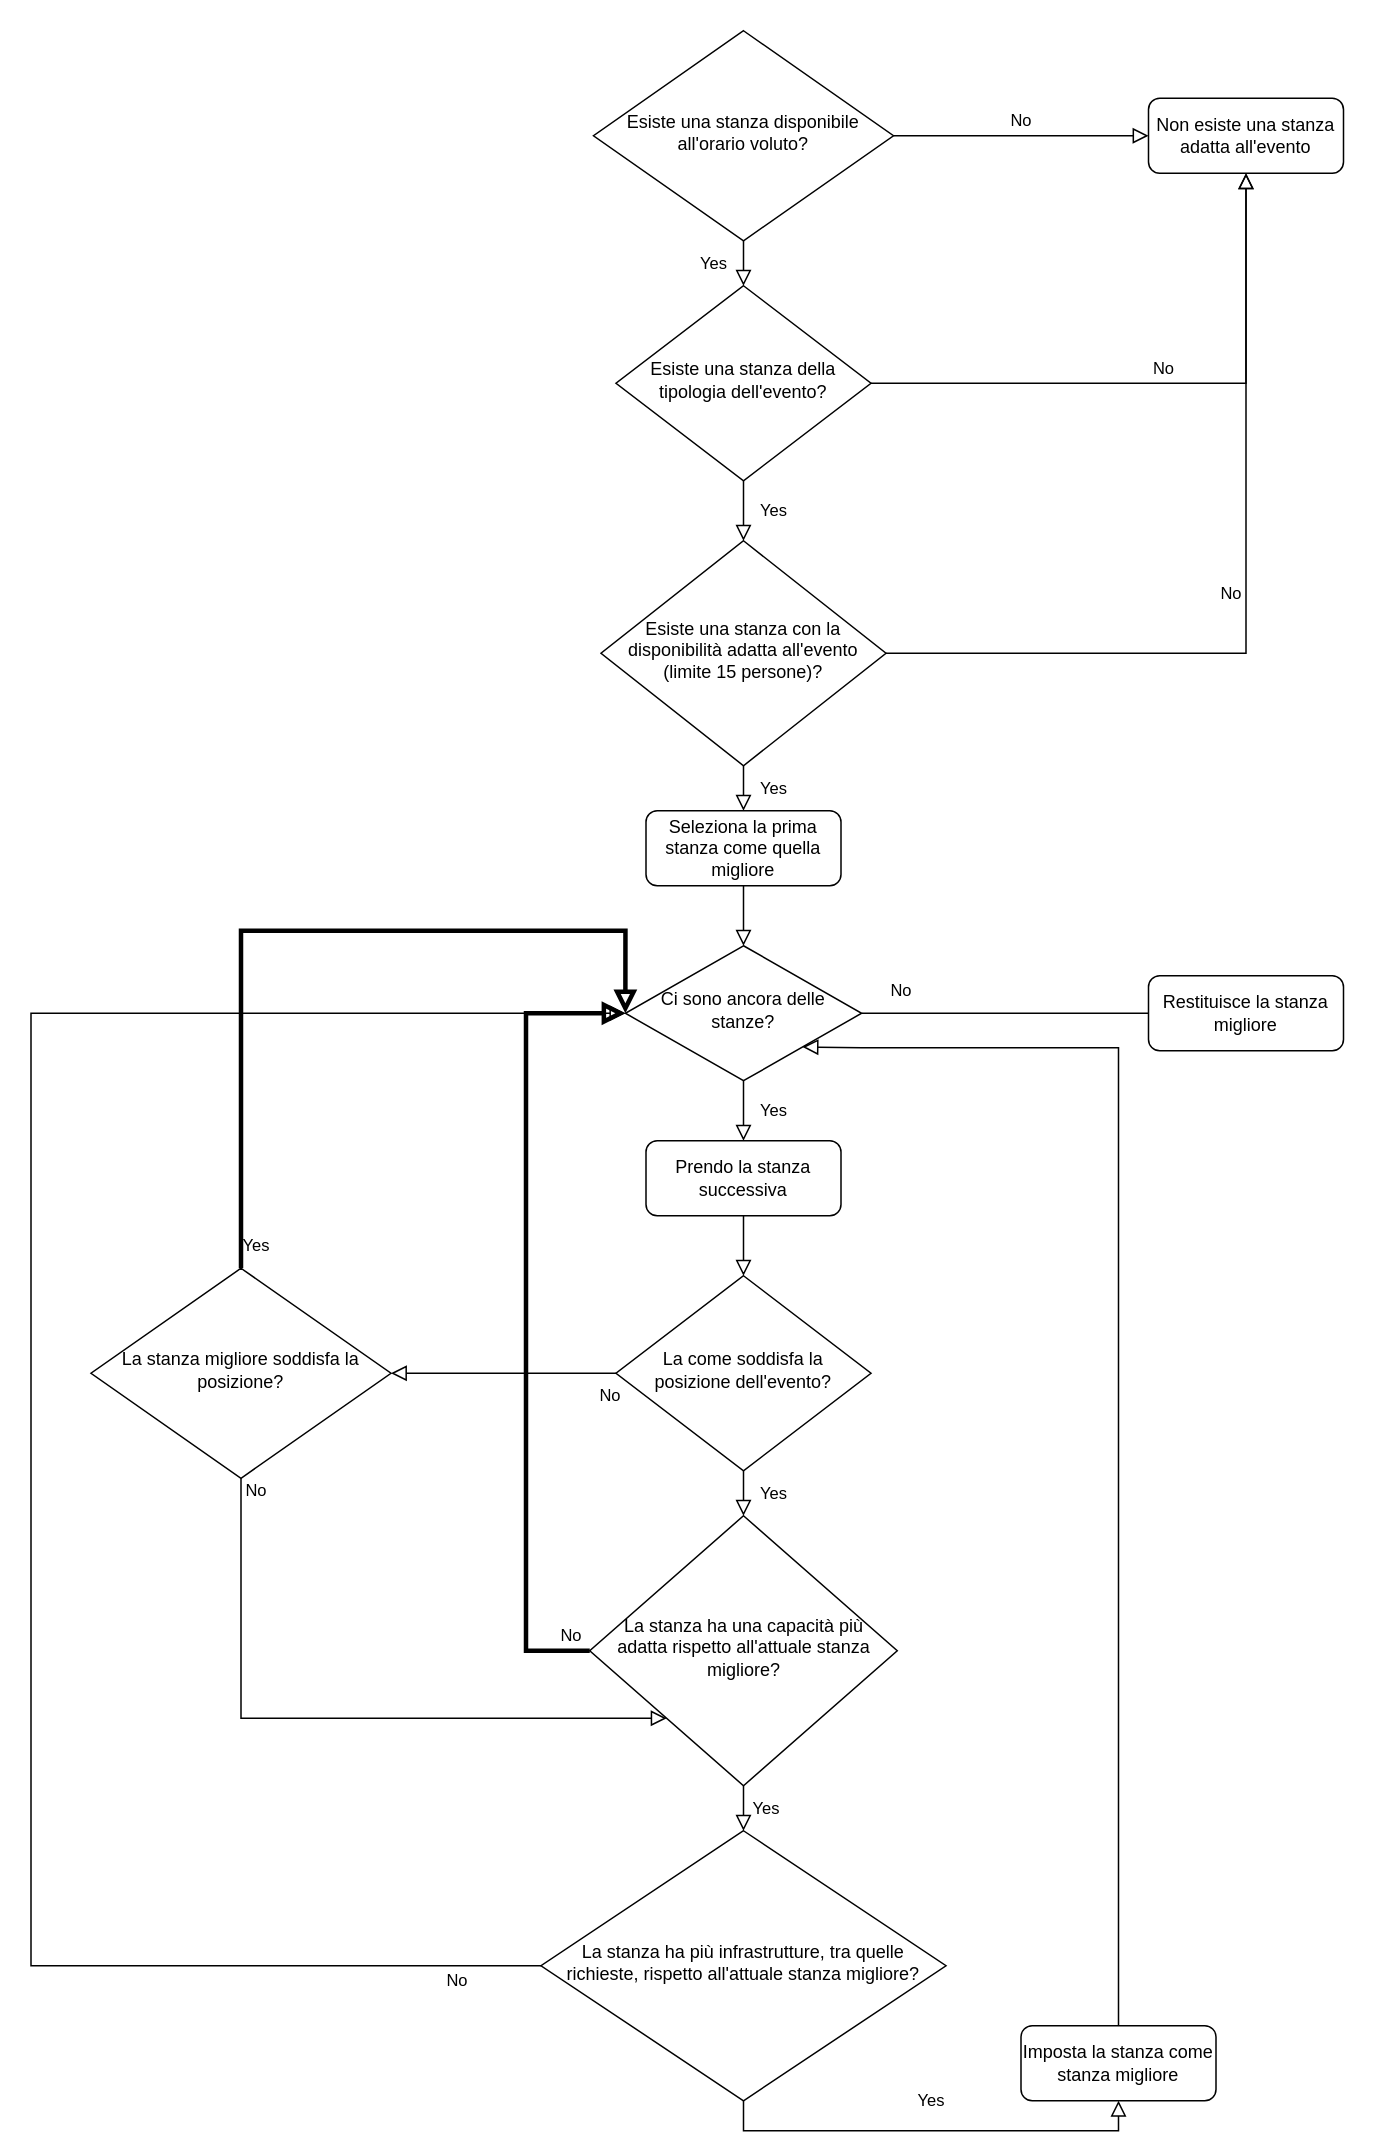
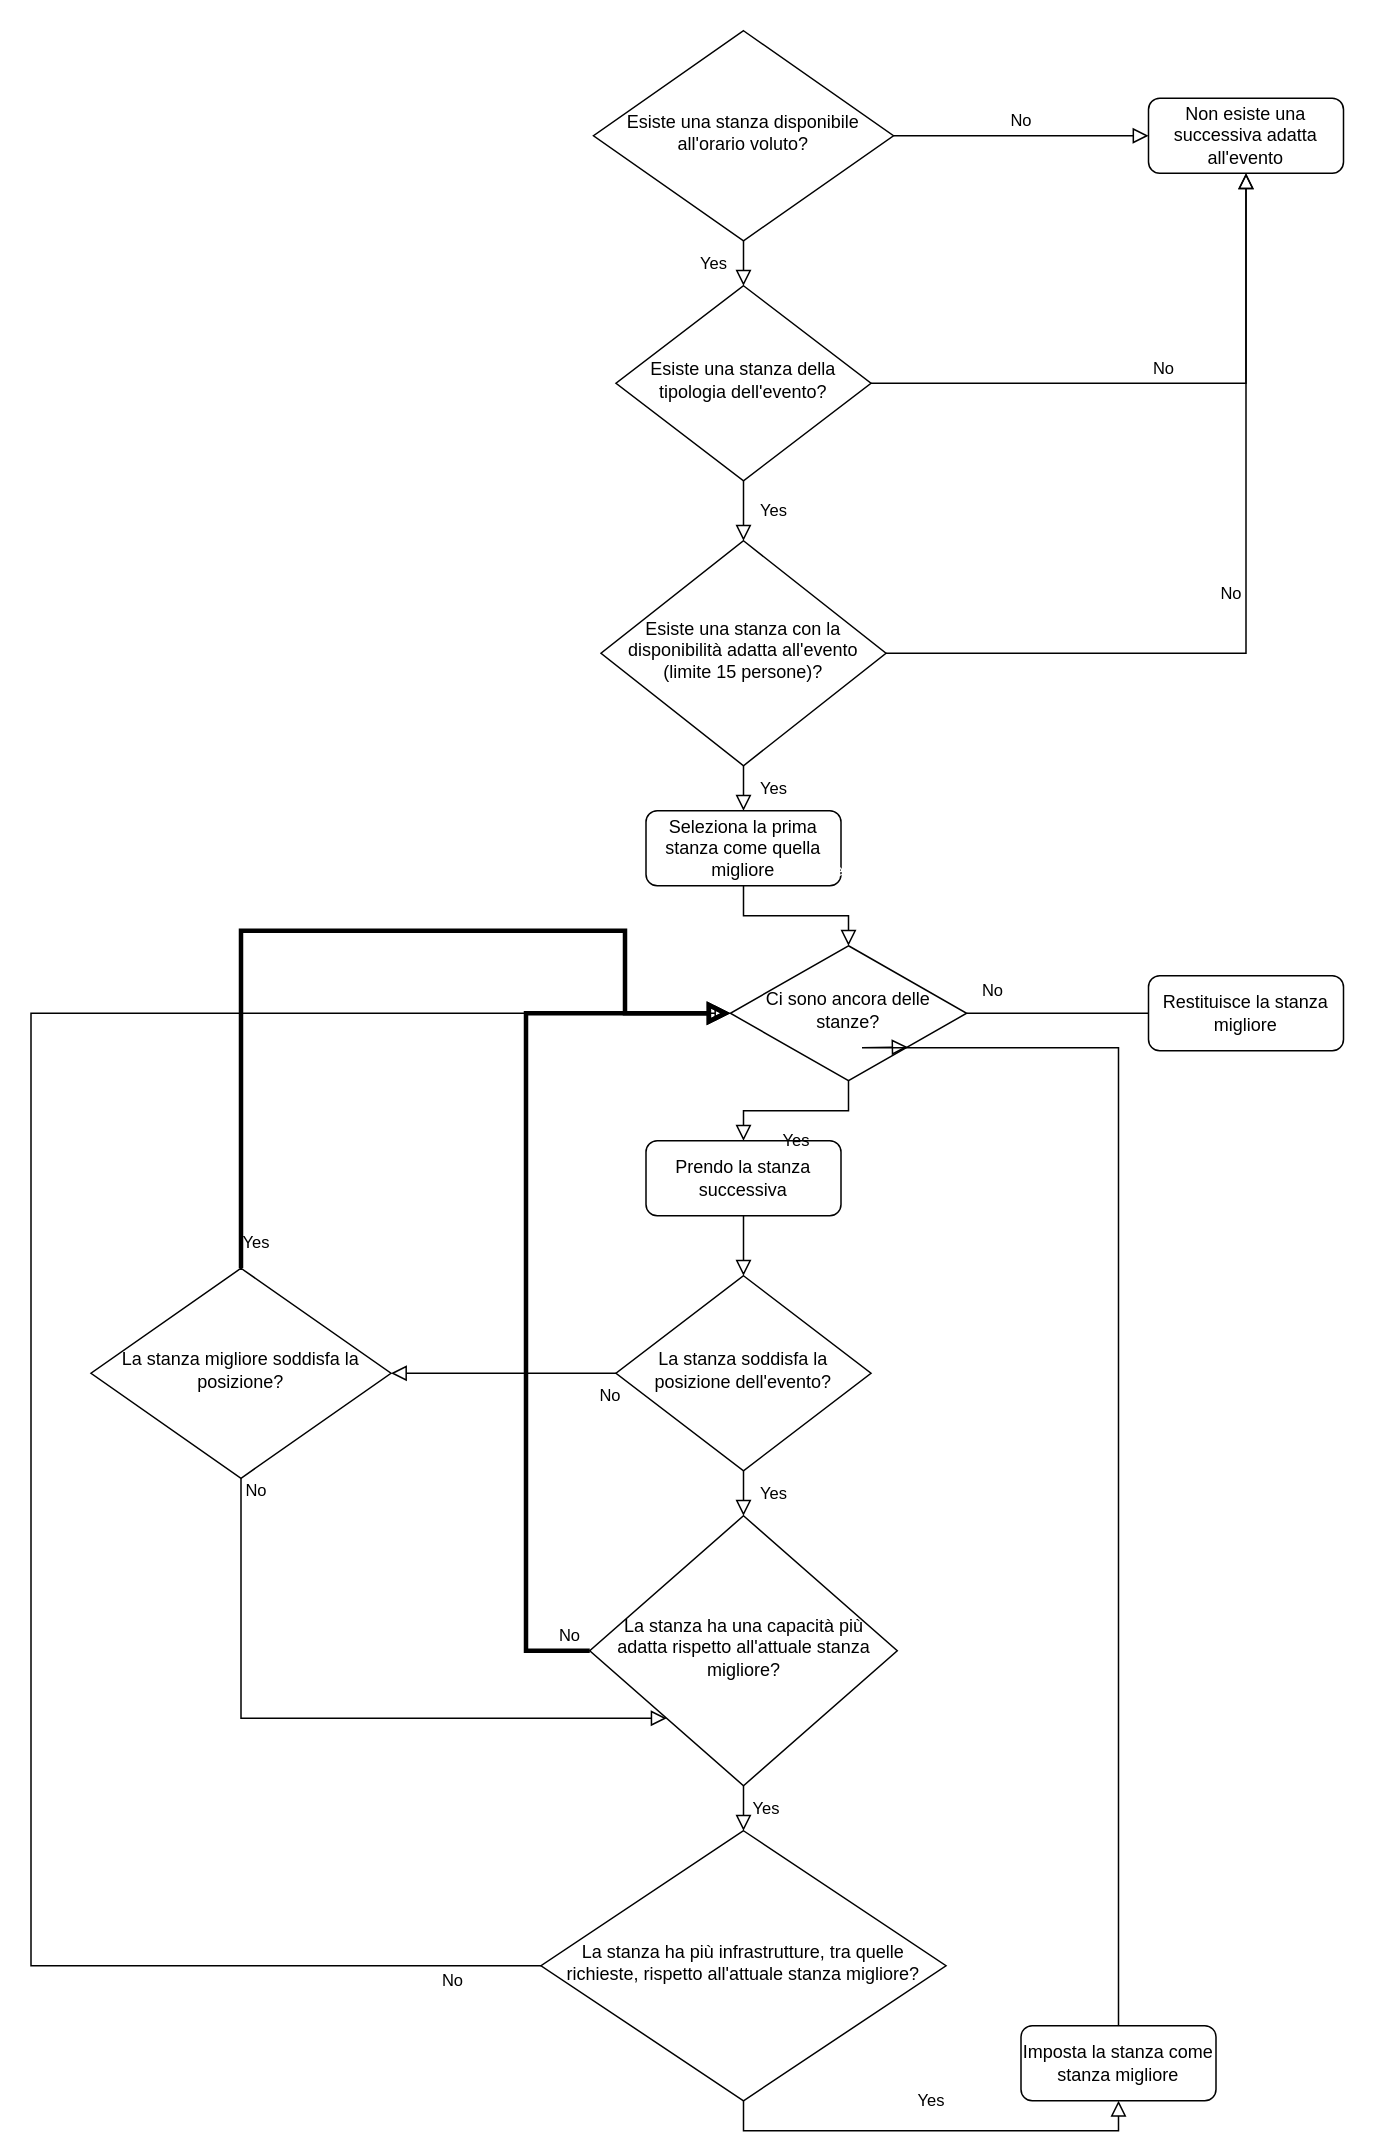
(1246, 136) -> (1246, 136)
(743, 1013) -> (848, 1013)
(743, 1370) -> (743, 1370)
